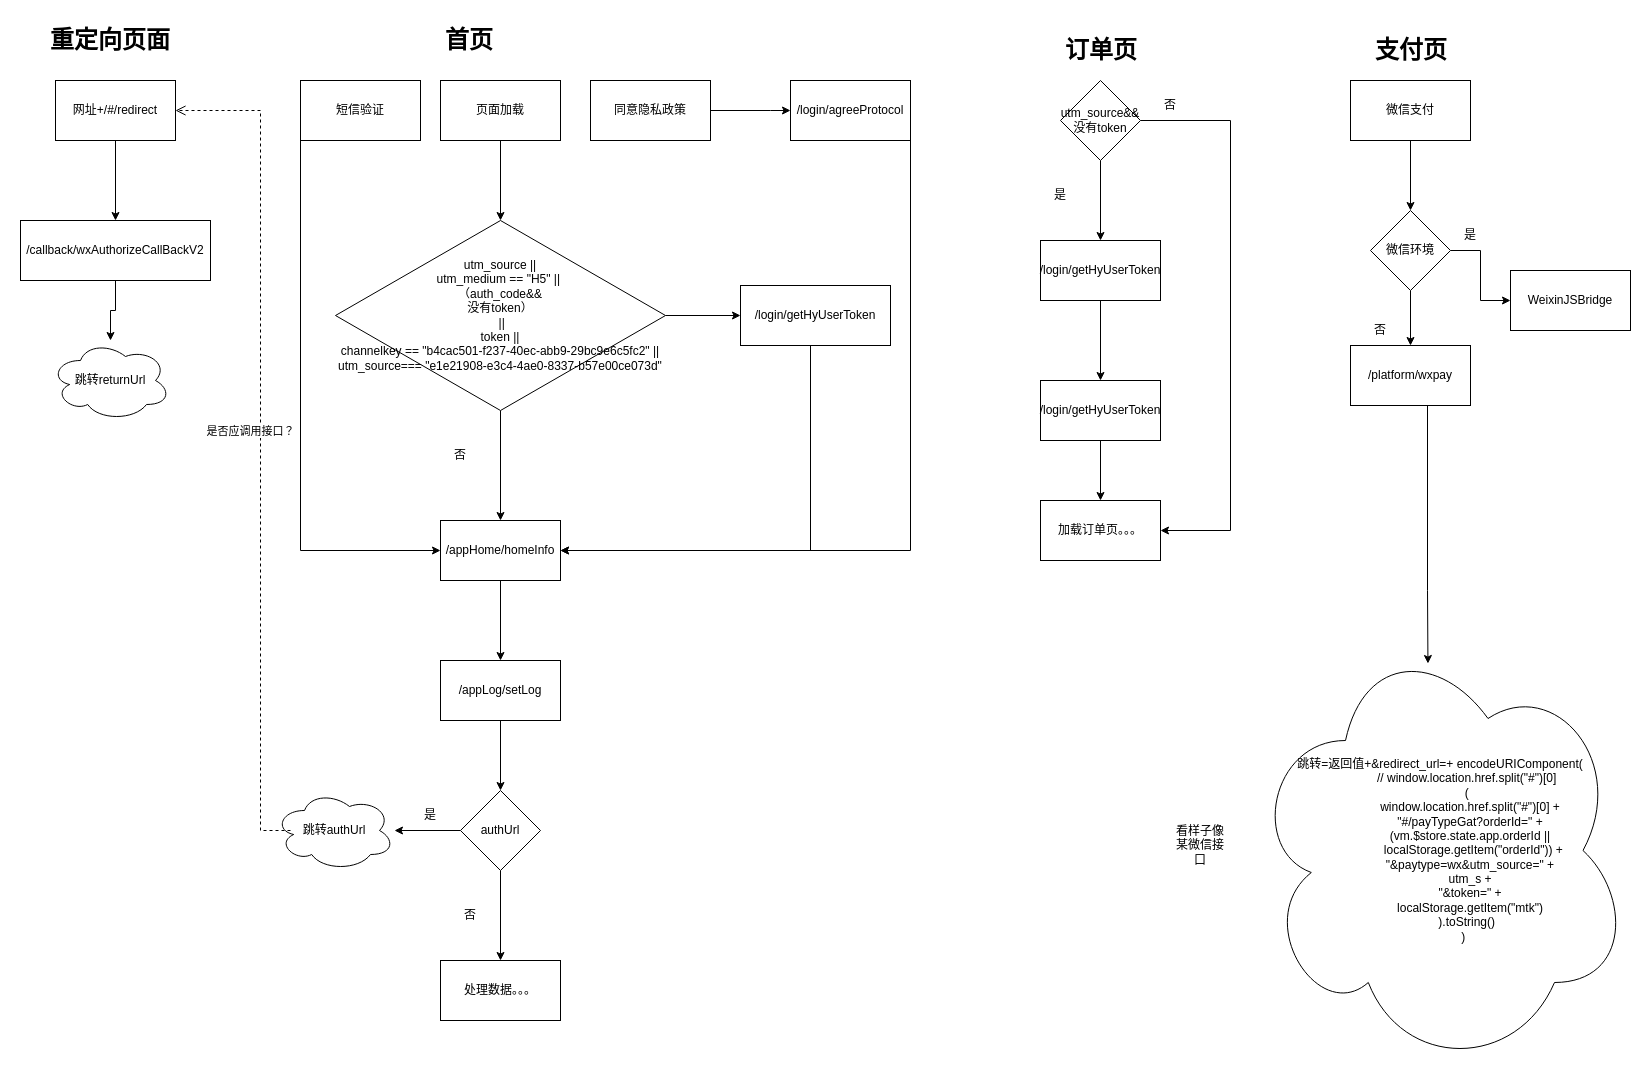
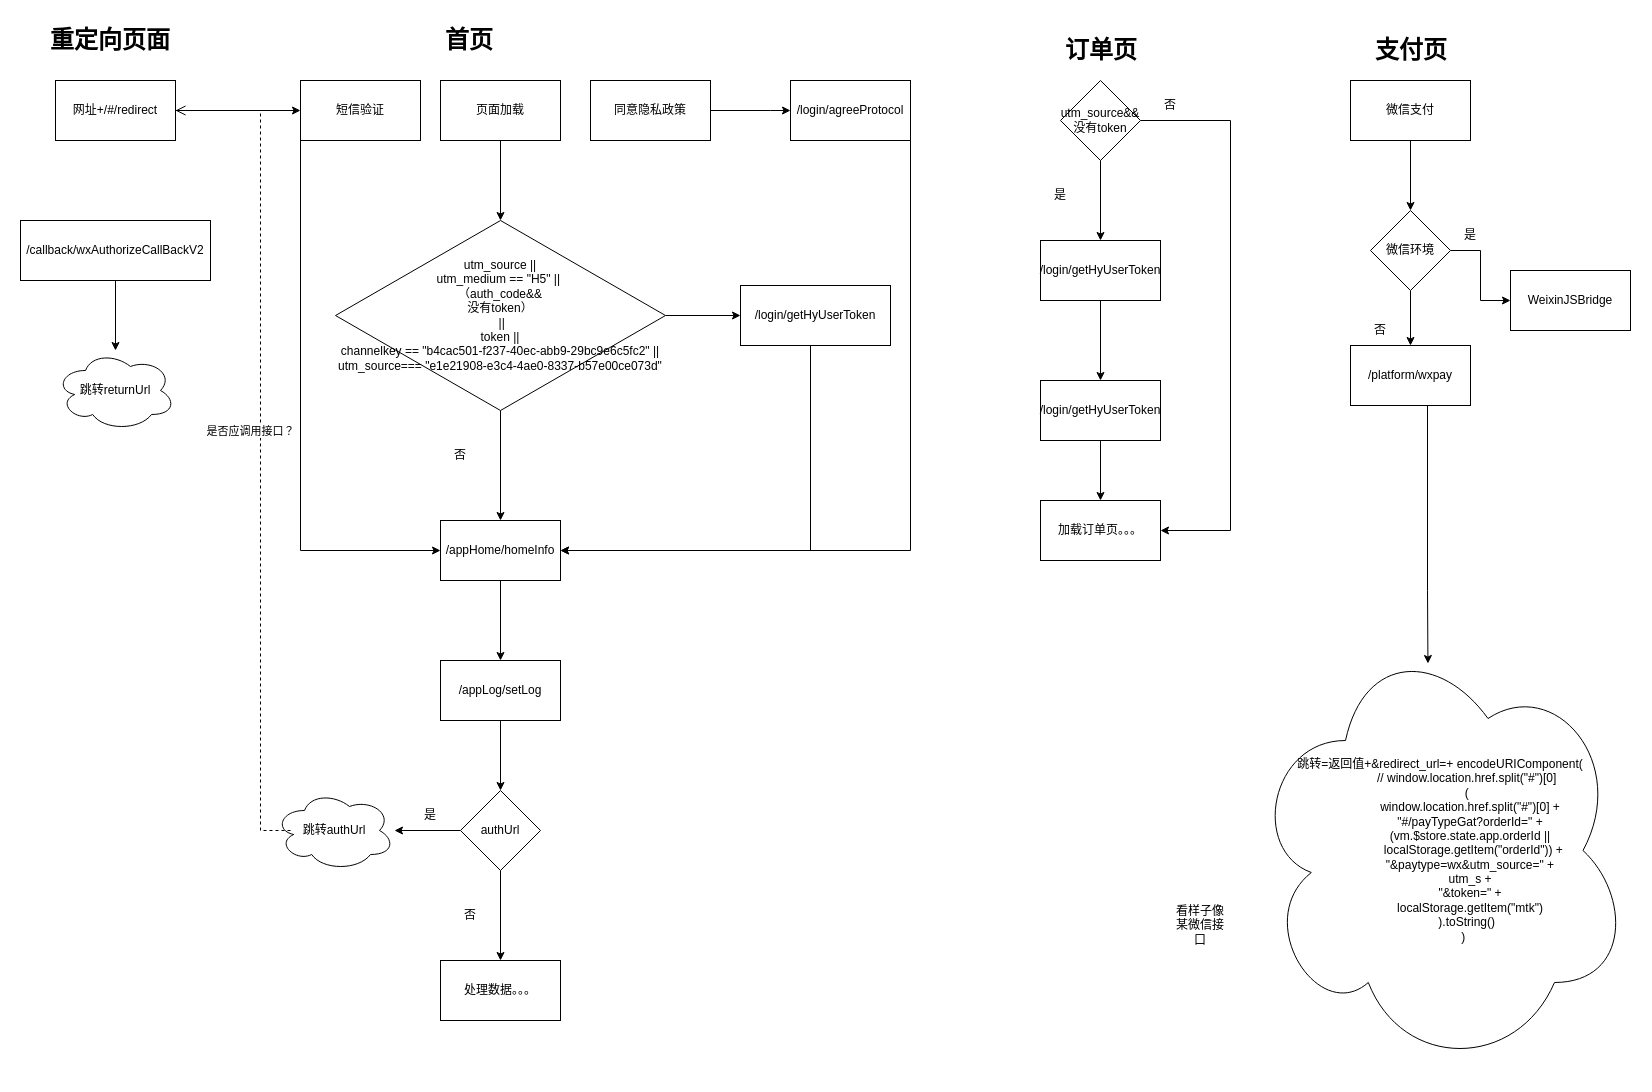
(116, 177) -> (278, 111)
(111, 381) -> (116, 391)
(1201, 846) -> (1201, 926)
